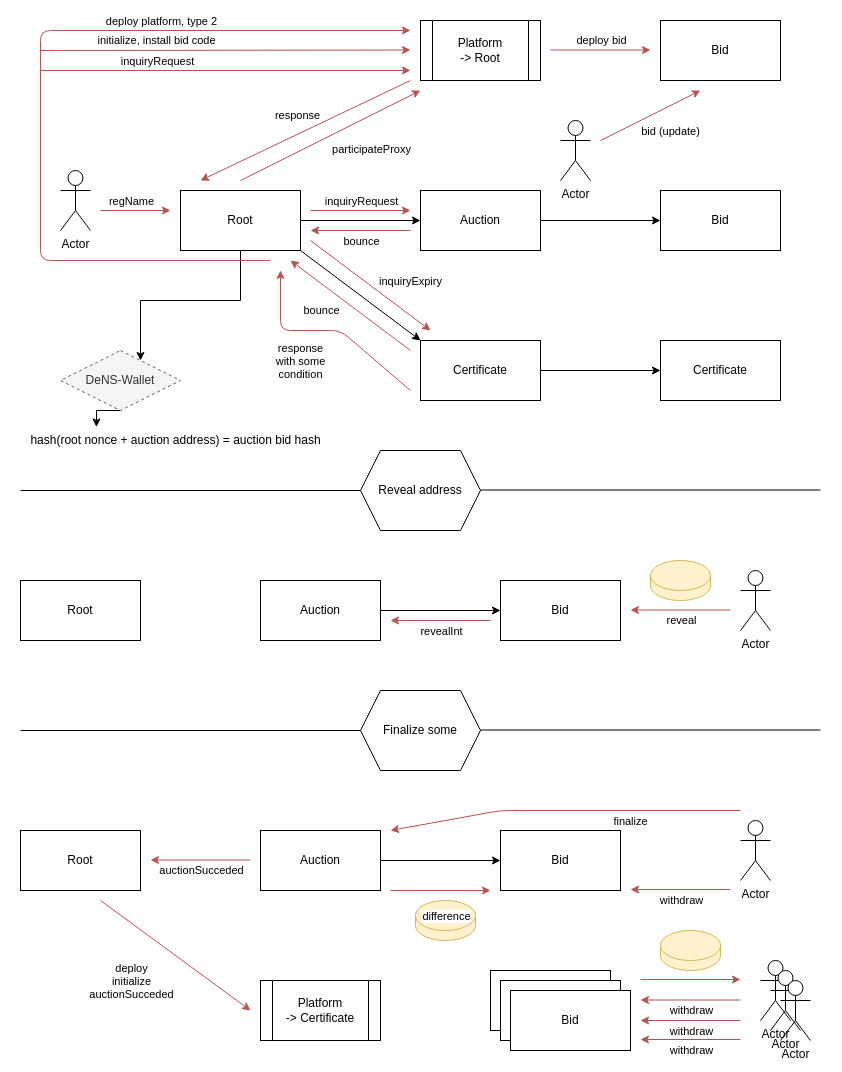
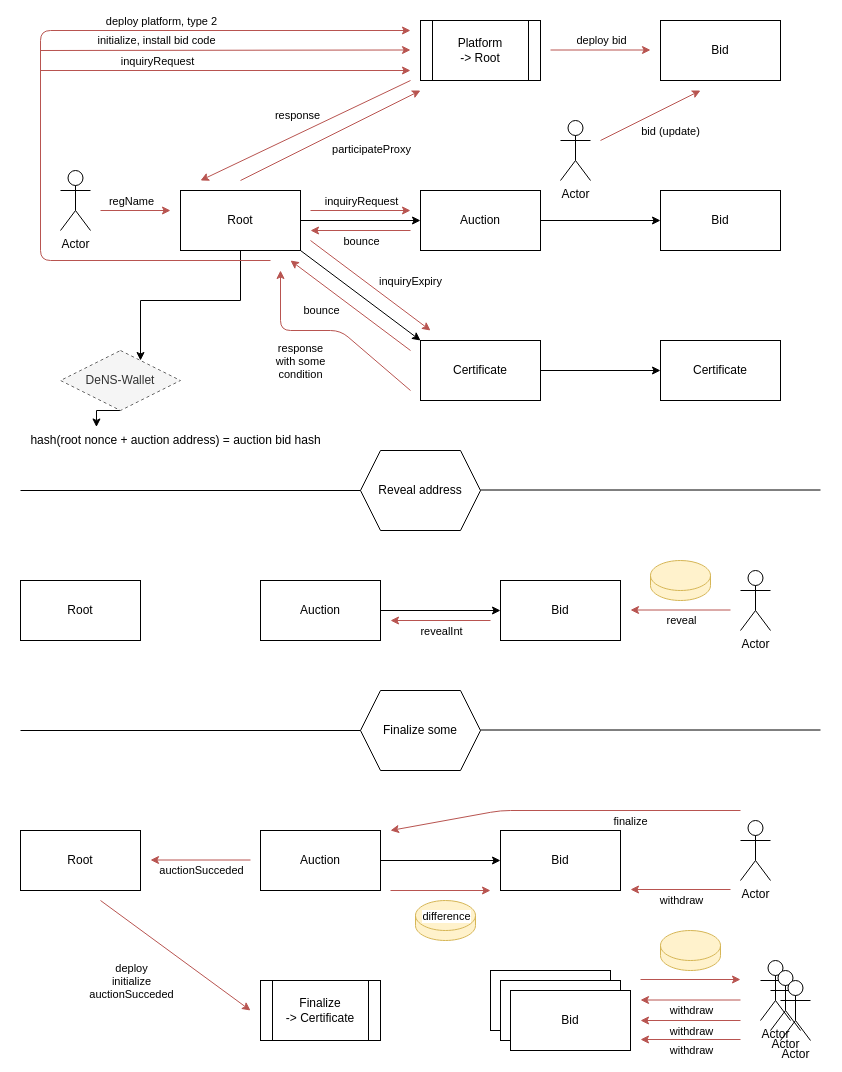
(321, 1011) -> (321, 1011)
